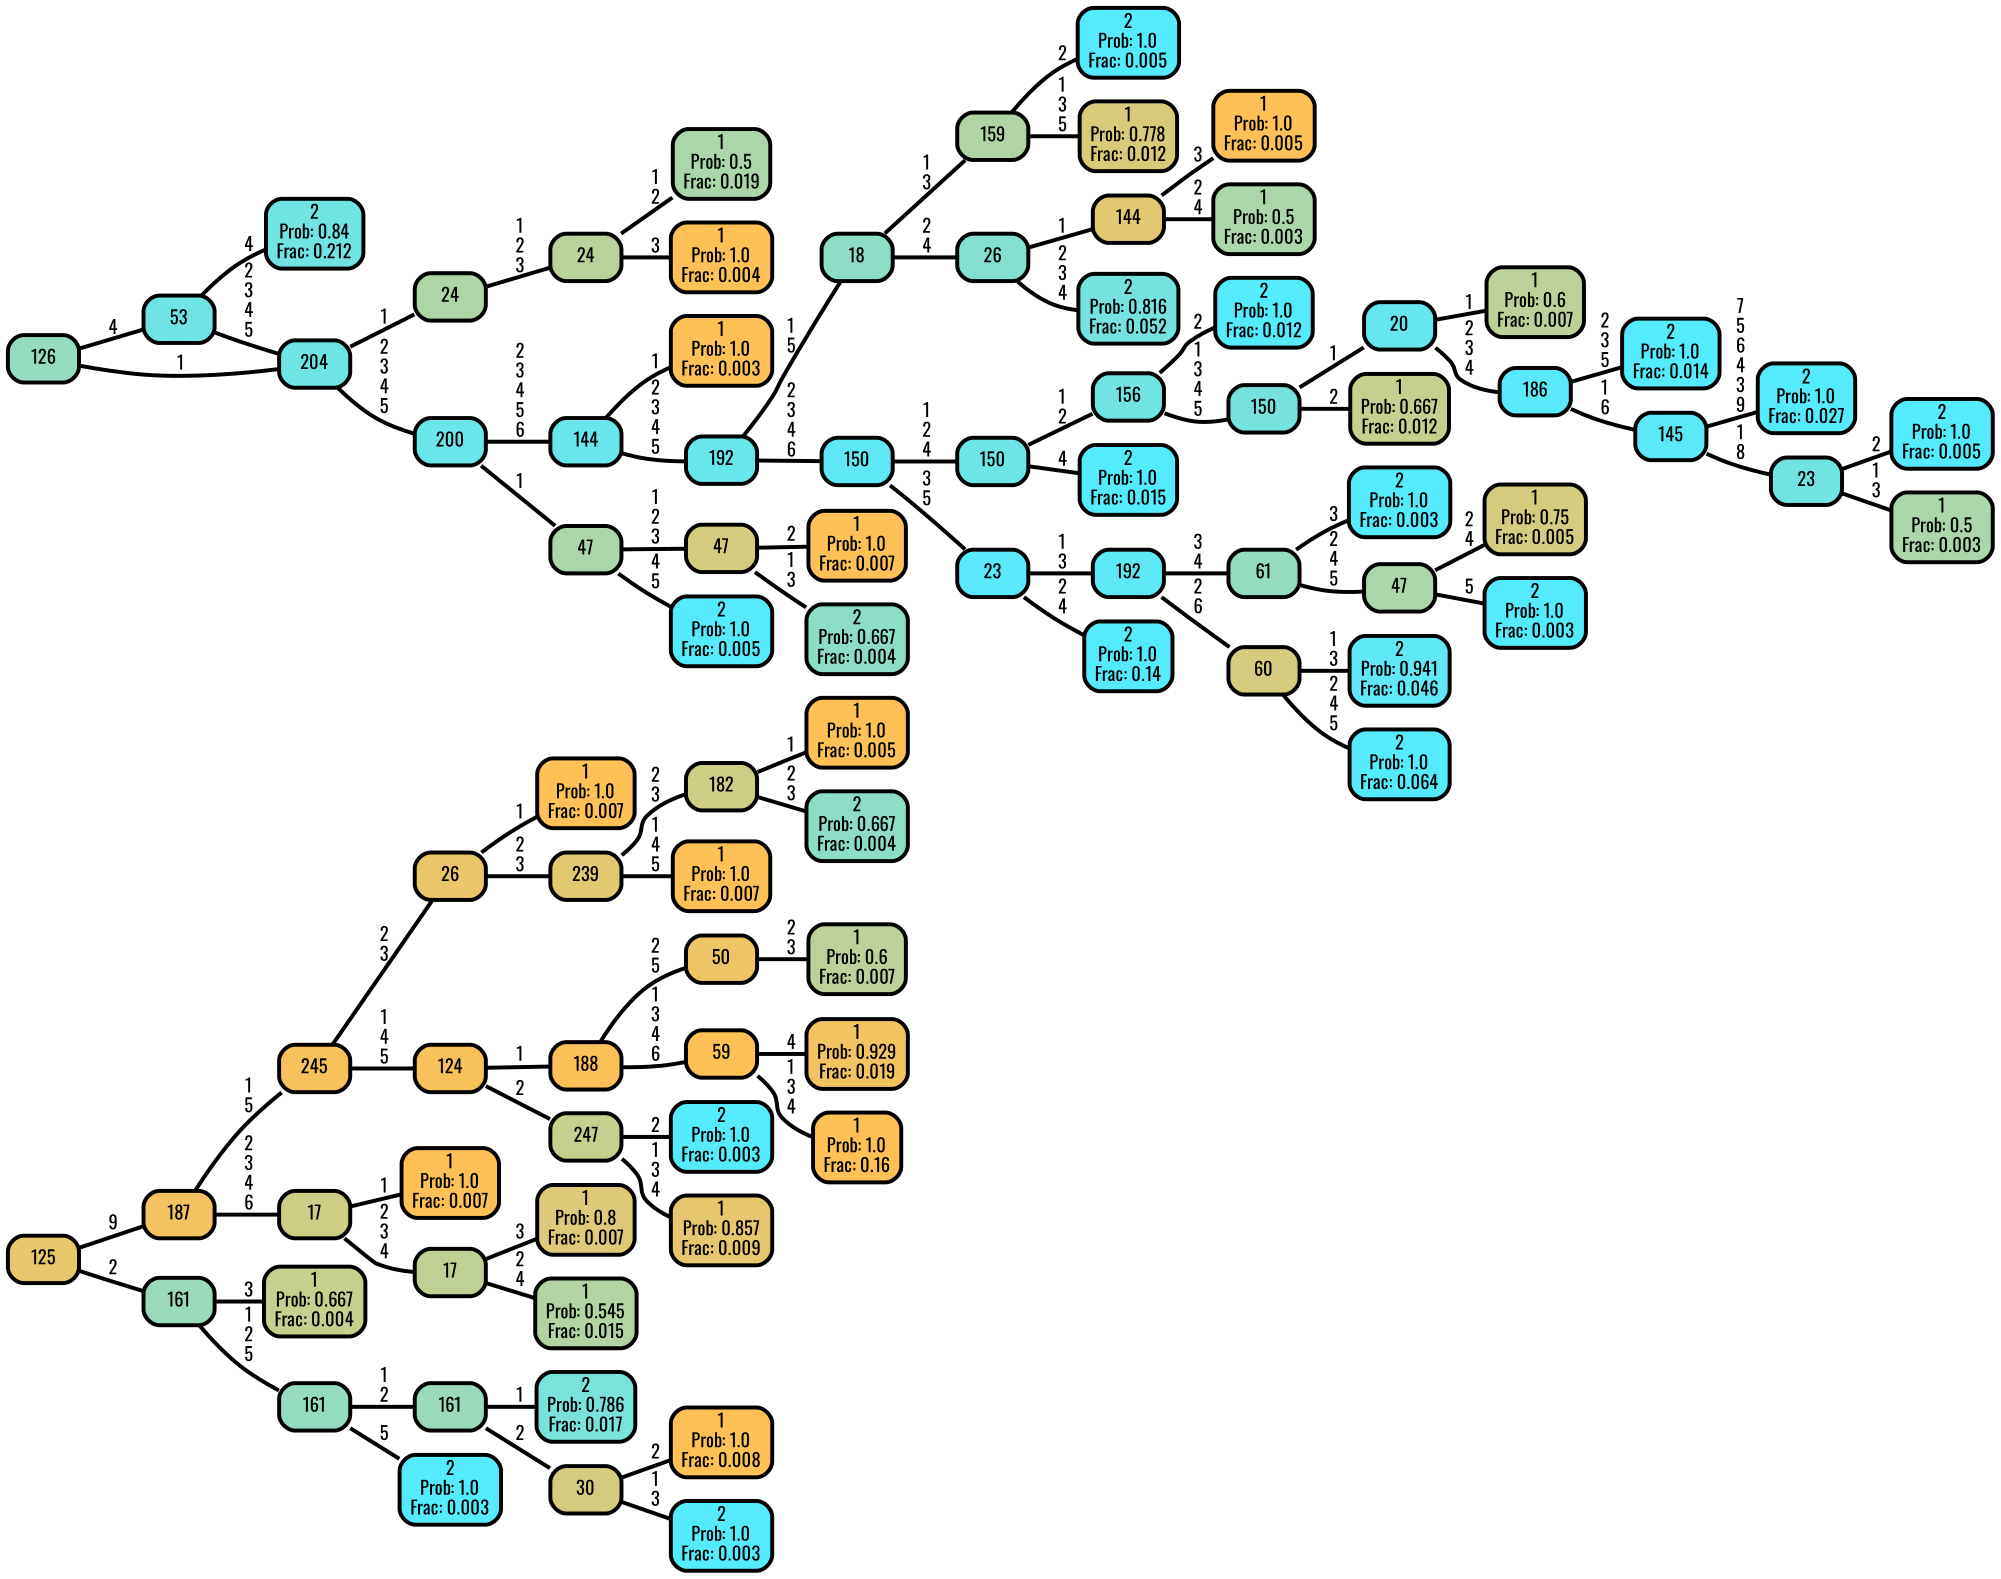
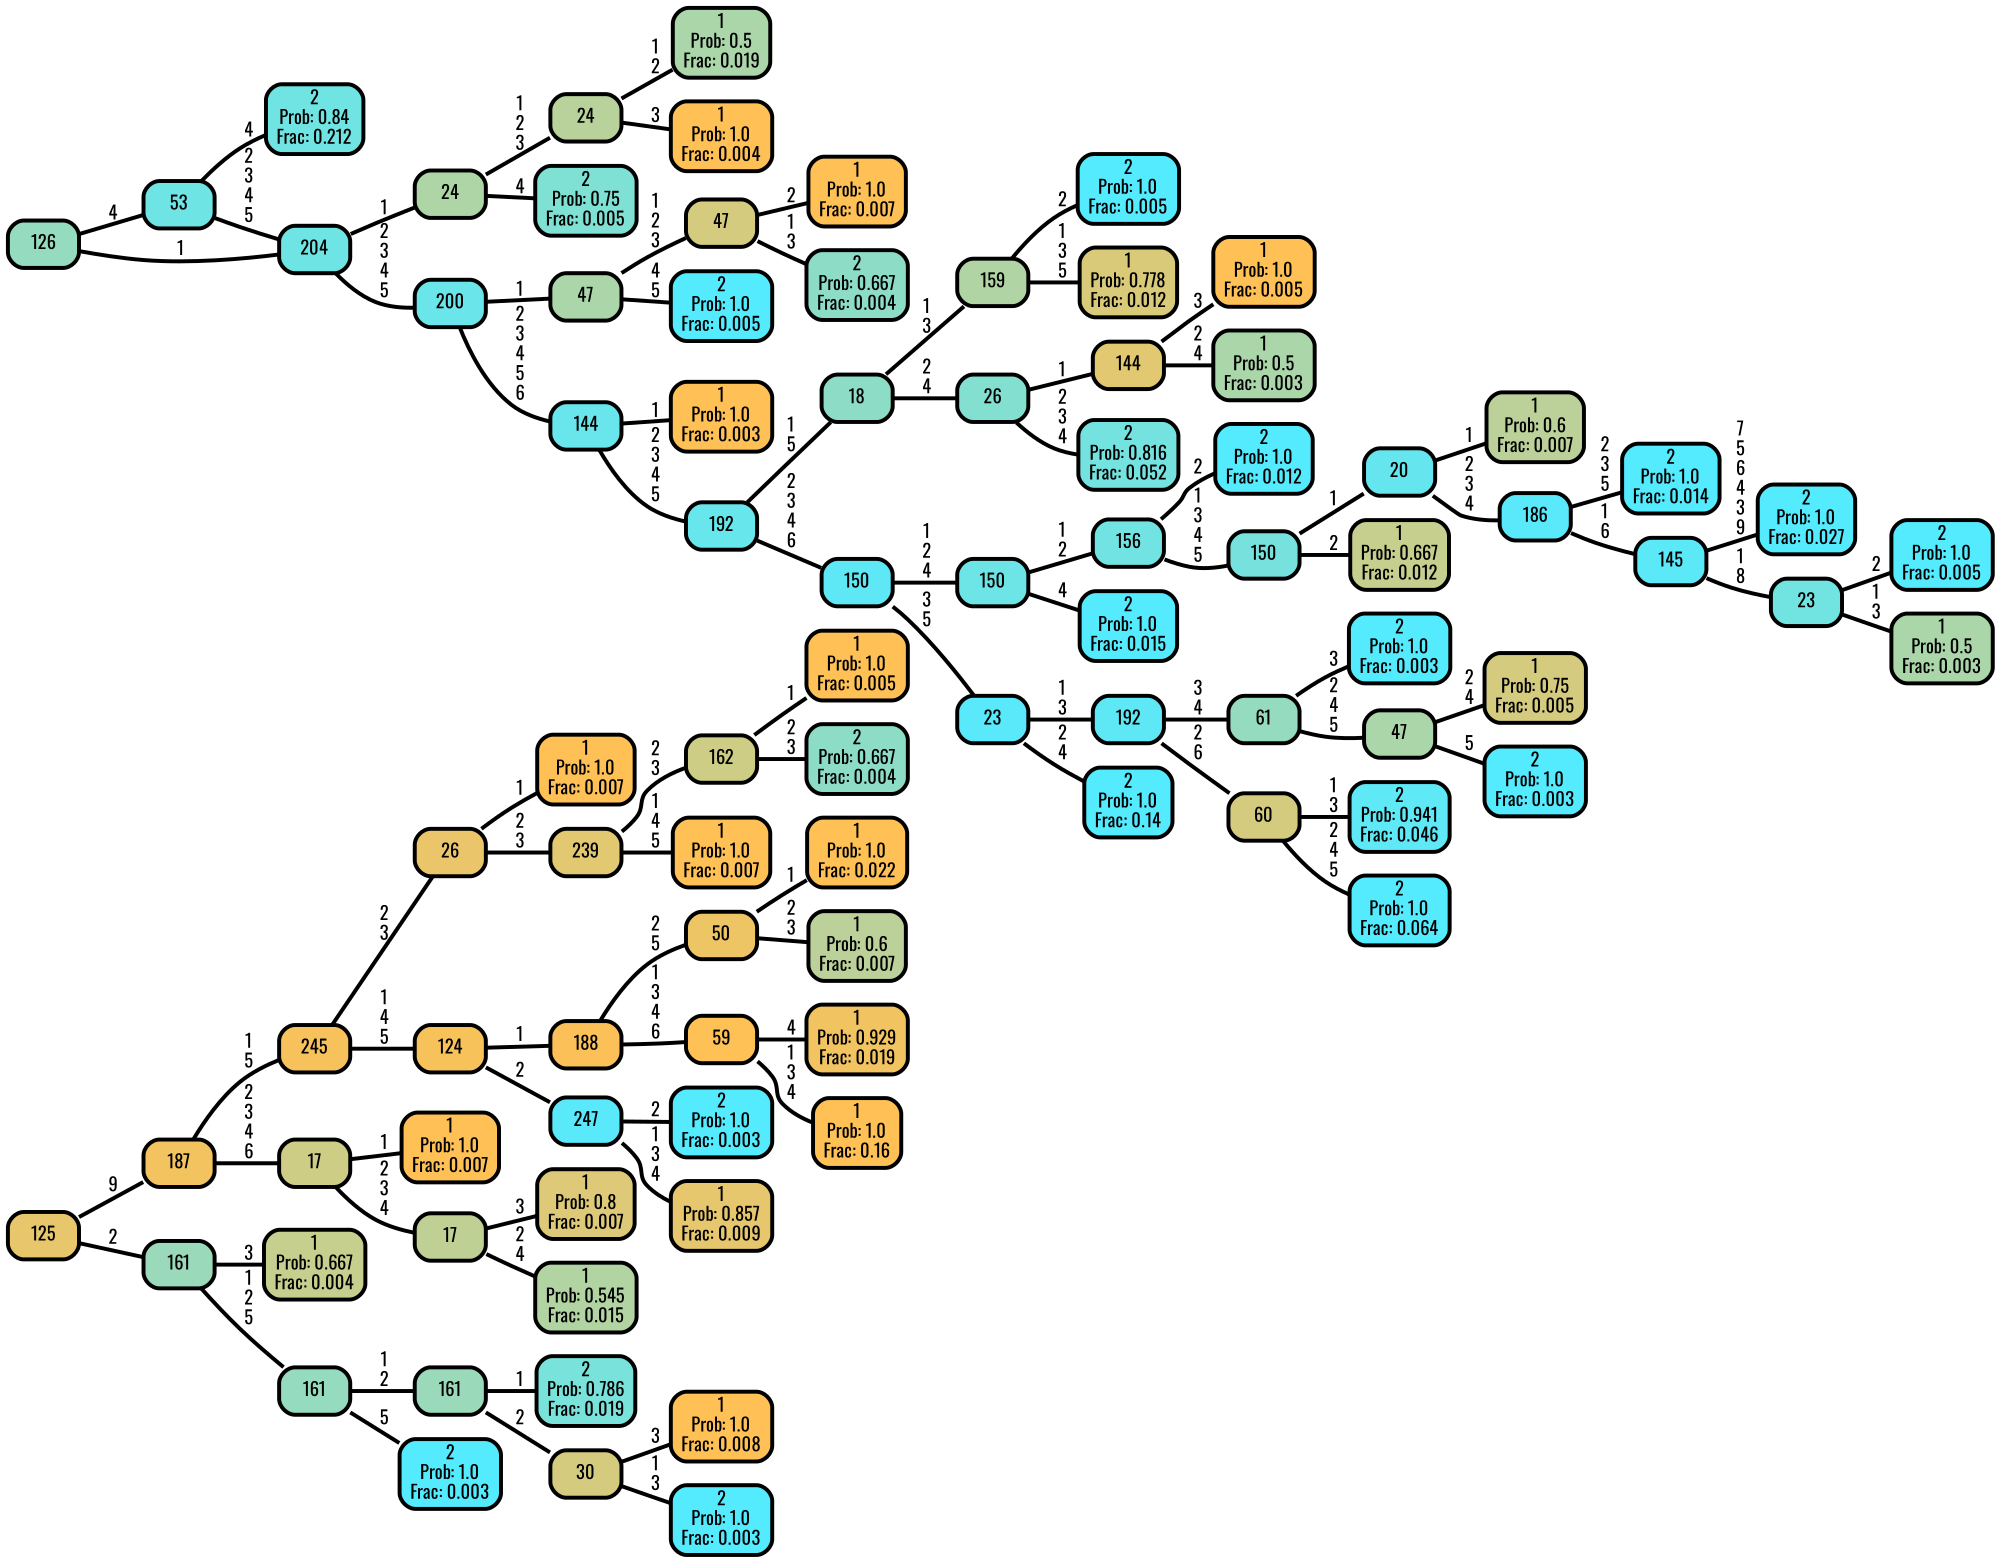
none -> (586, 201)
(722, 787) -> (722, 759)
none -> (857, 853)
(586, 1137) -> (586, 1121)
(586, 1407) -> (586, 1391)
(654, 1454) -> (654, 1438)
